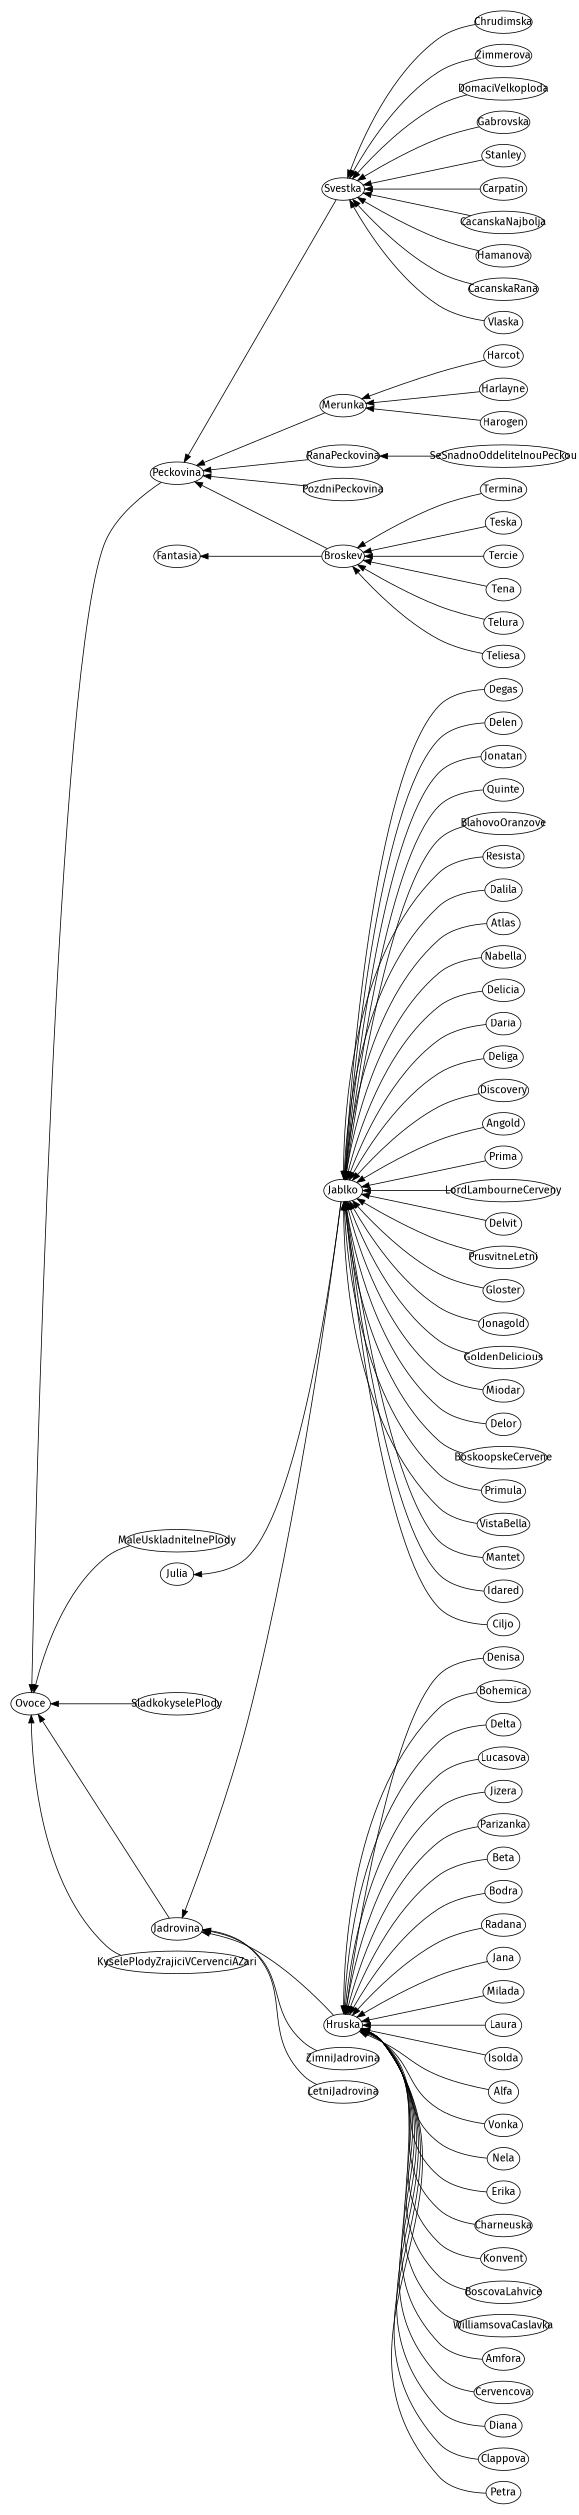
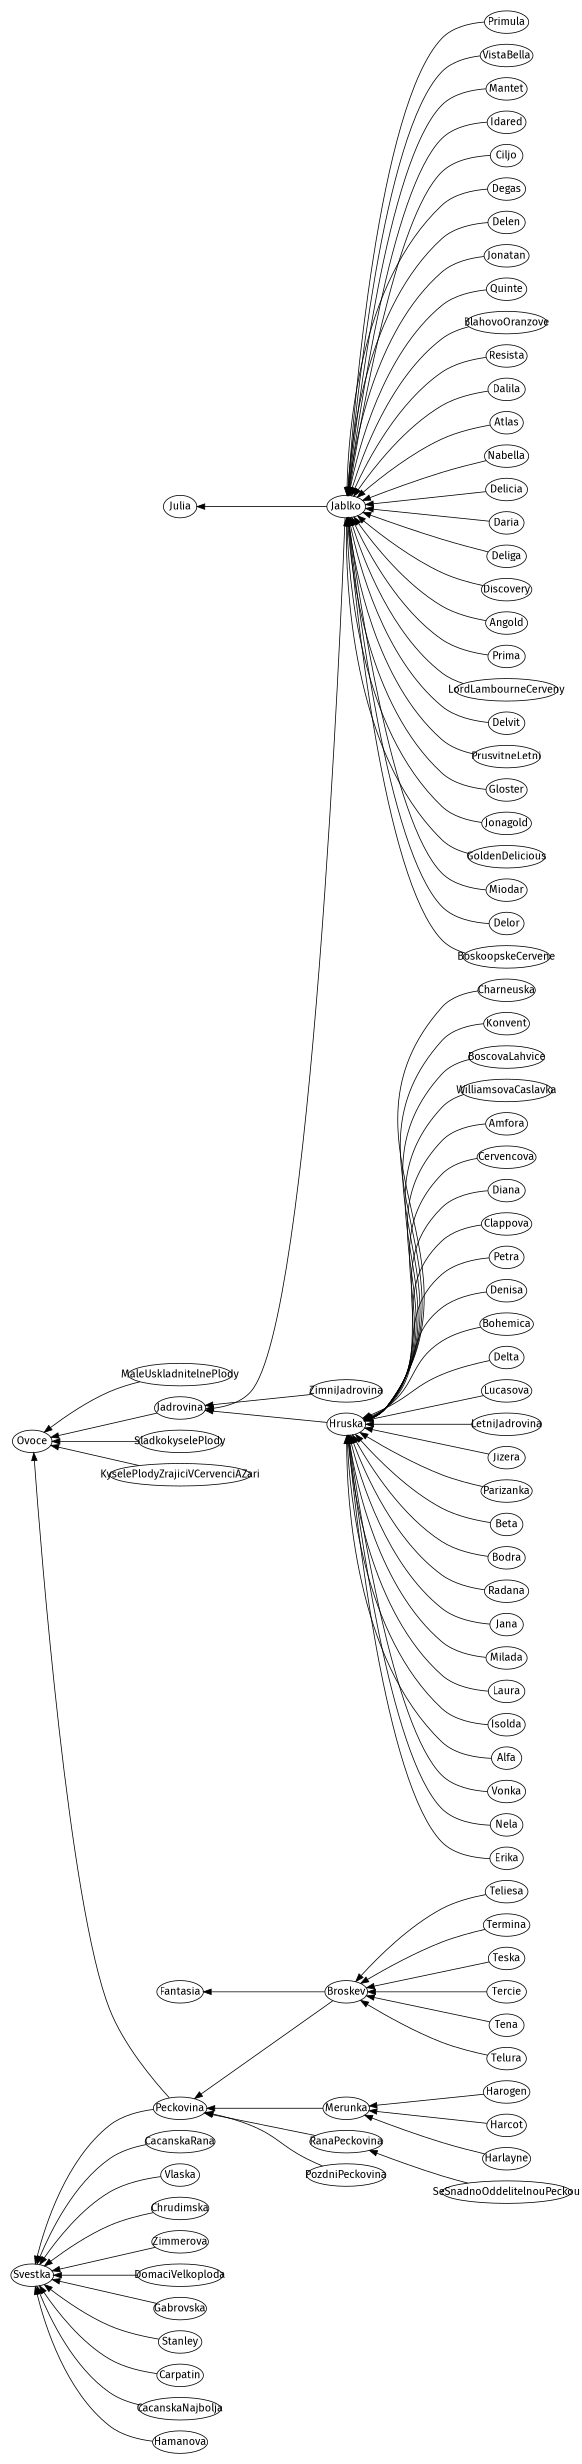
(262, 328) -> (75, 2165)
(277, 2013) -> (423, 1424)
